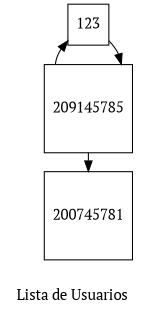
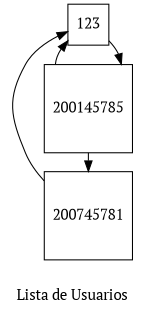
none -> (13, 104)
(88, 109) -> (88, 109)
